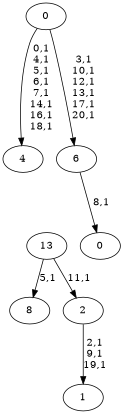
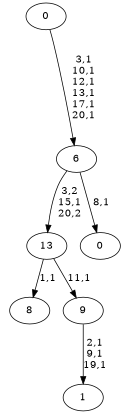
(23, 159) -> none
none -> (54, 197)
(48, 278) -> (48, 278)
(83, 311) -> (83, 311)
